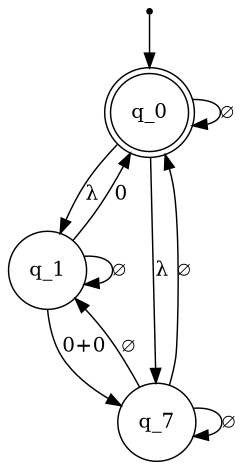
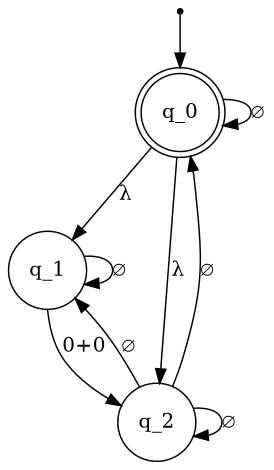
(100, 205) -> none
(157, 422) -> (157, 422)
